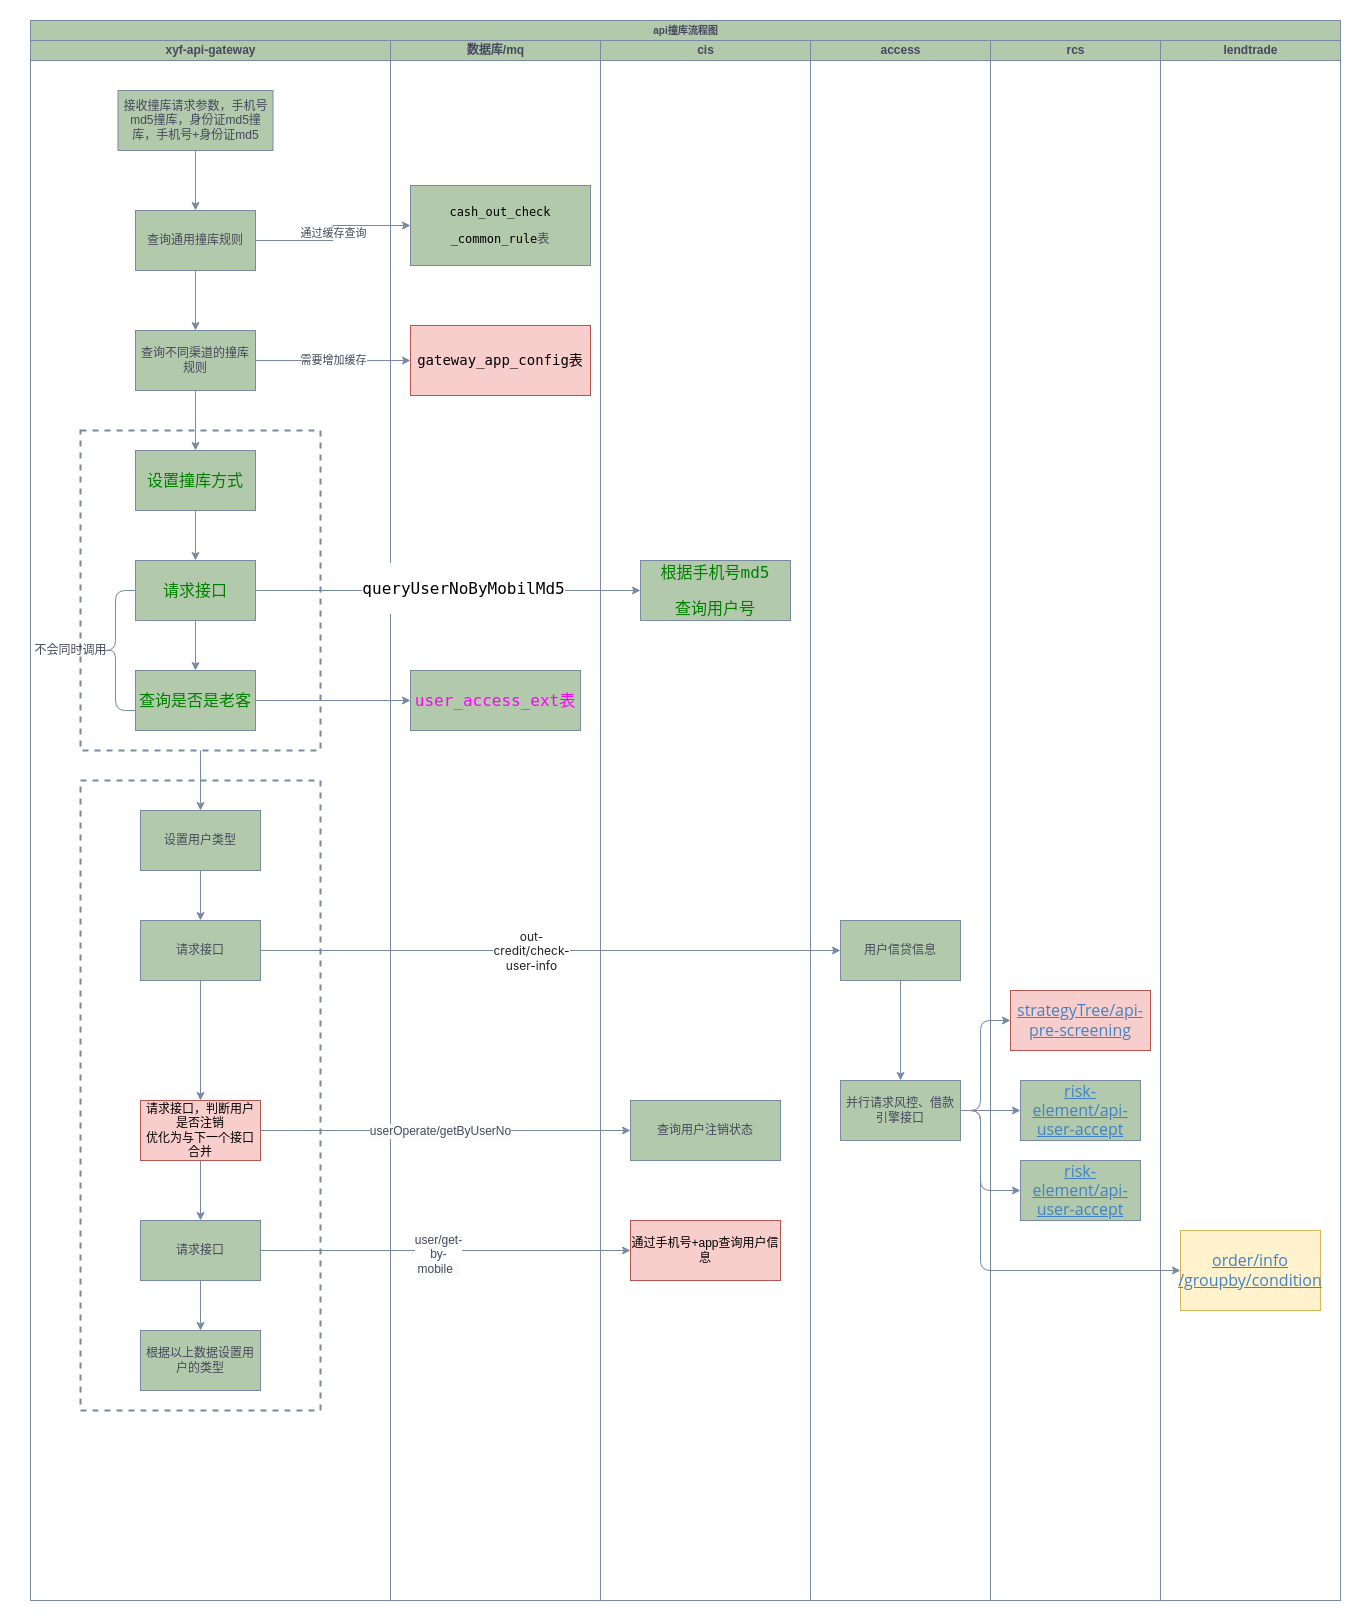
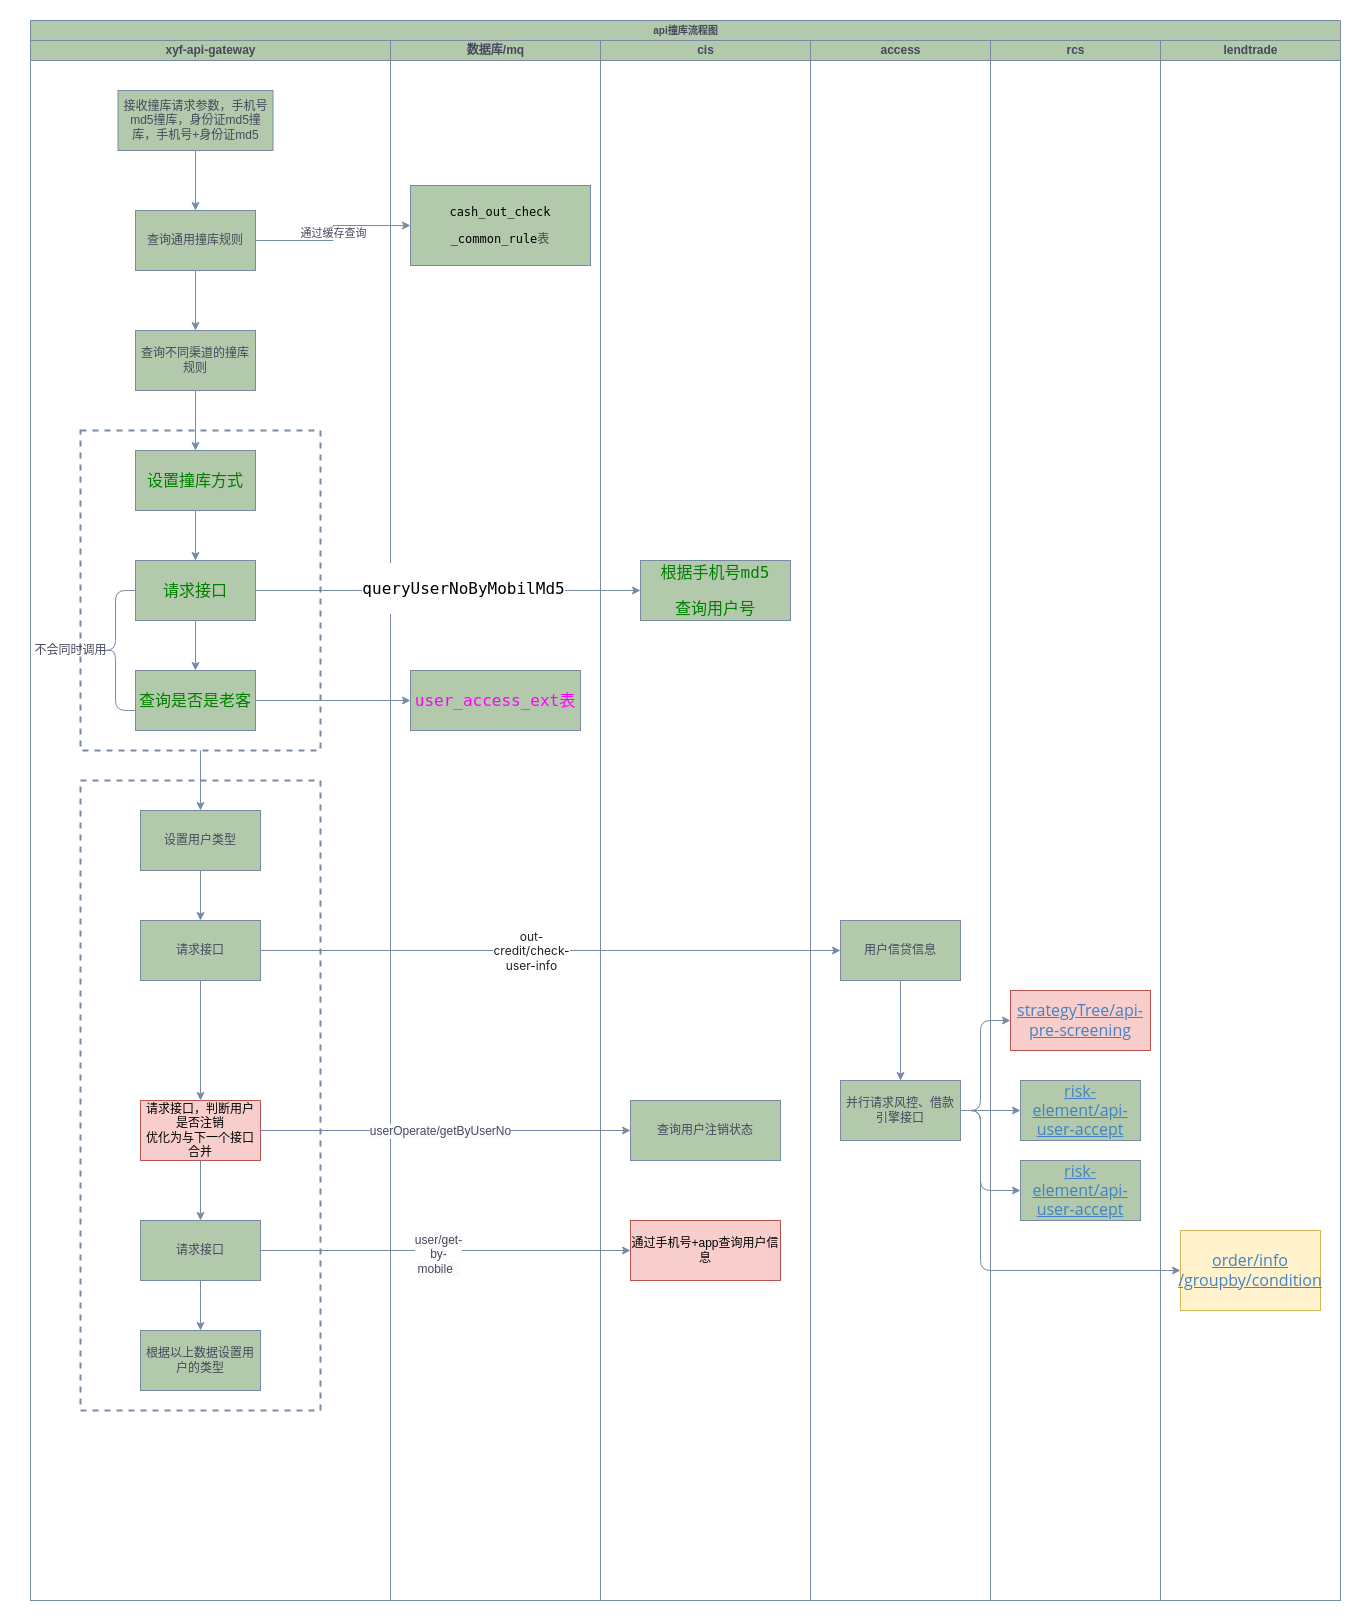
(330, 361) -> none
(501, 361) -> none
